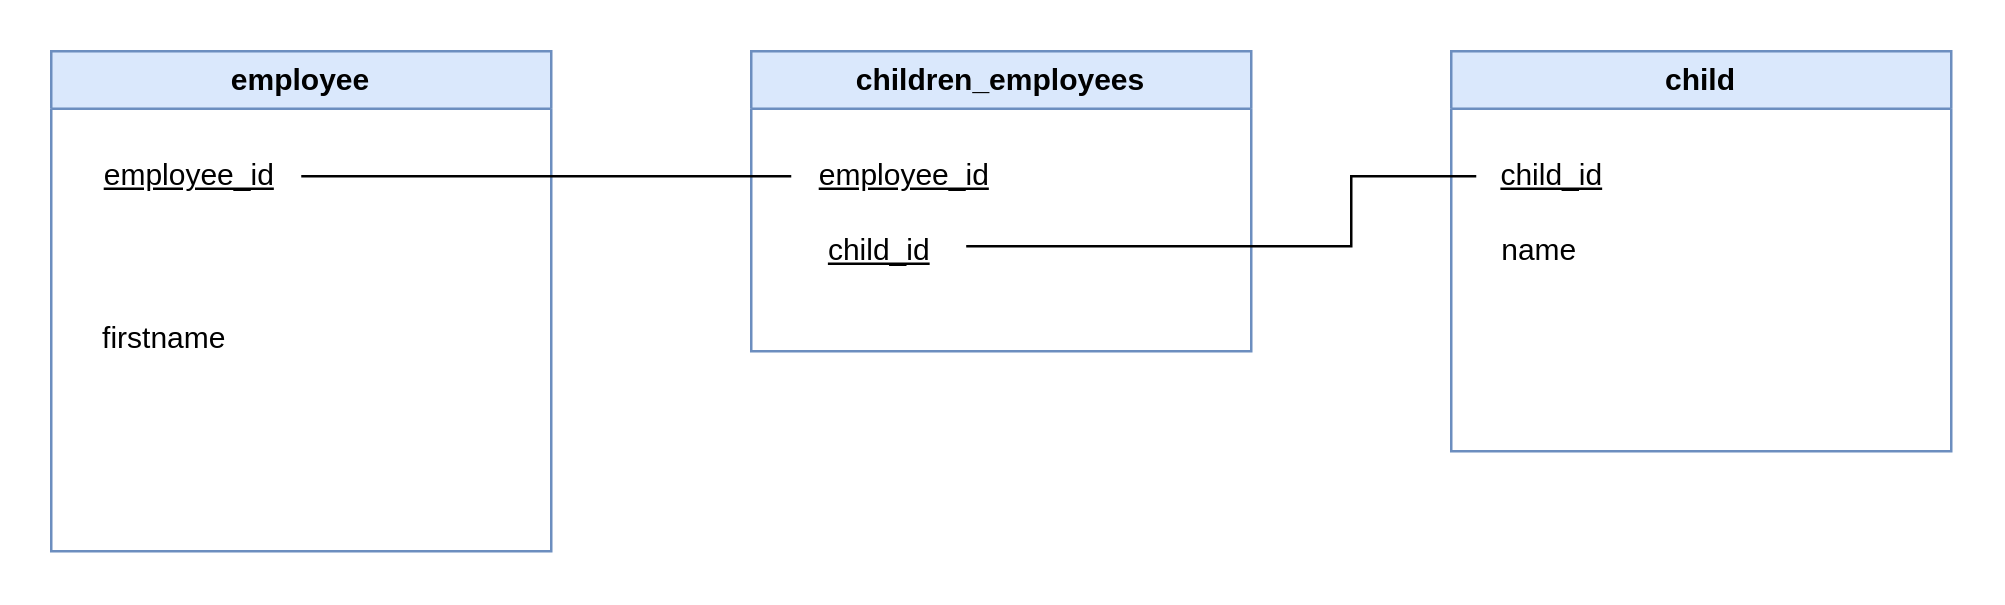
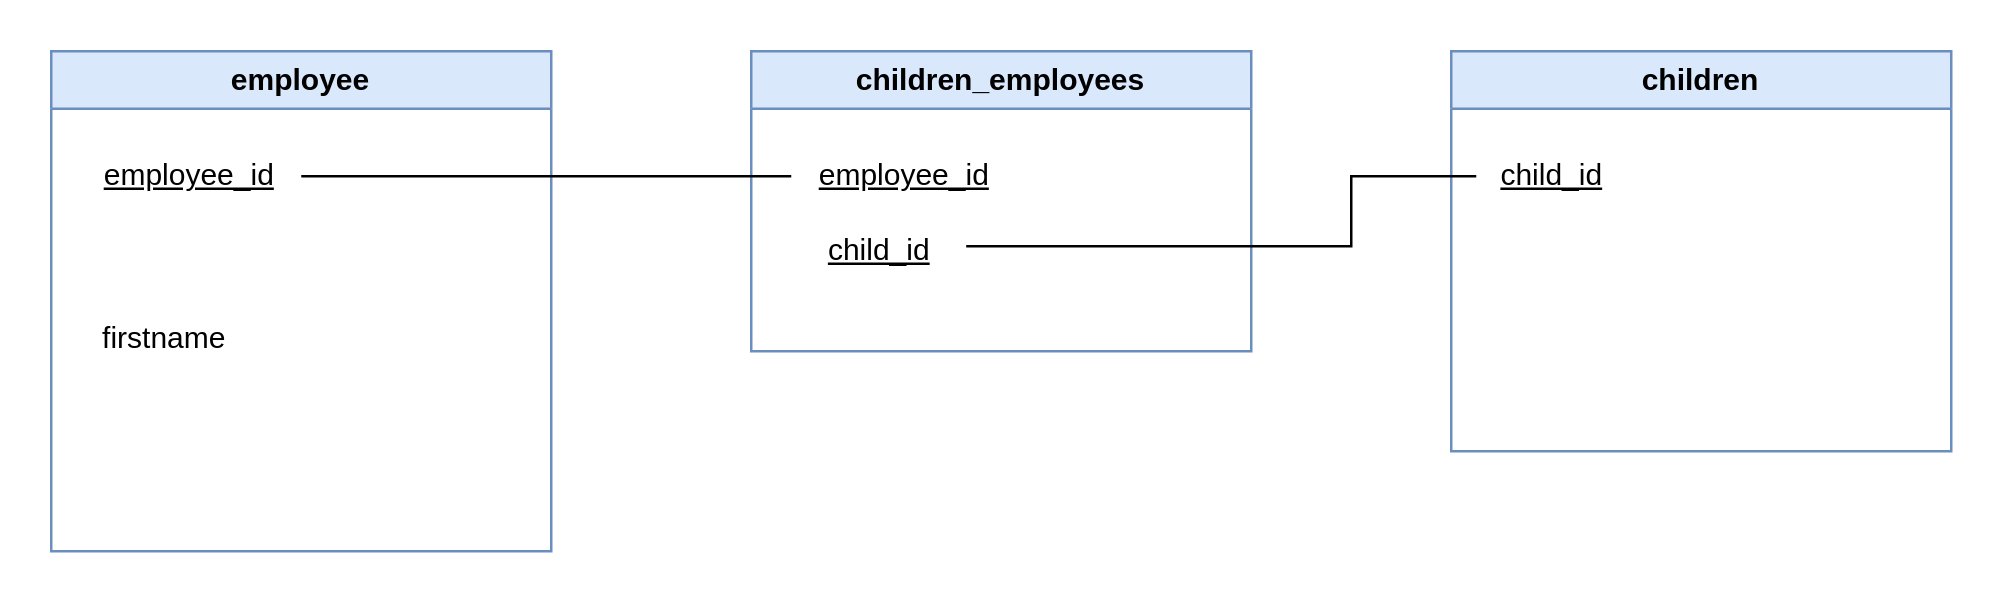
(1701, 81) -> (1701, 81)
(1539, 251) -> none
